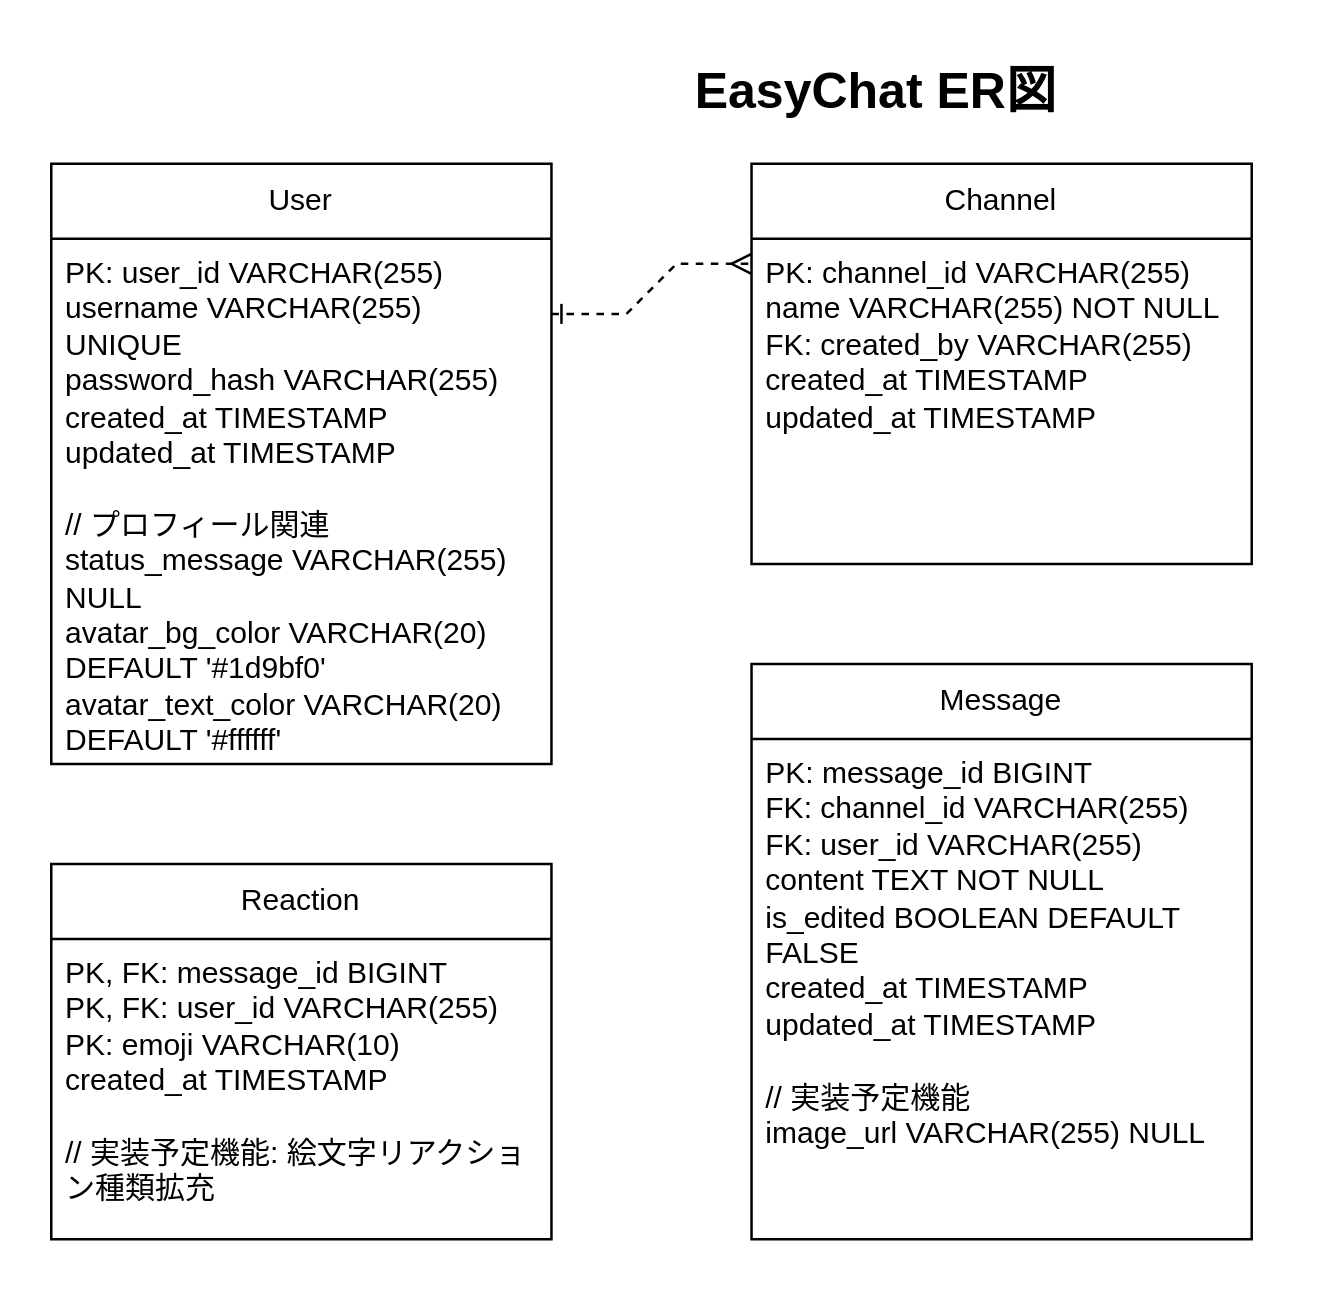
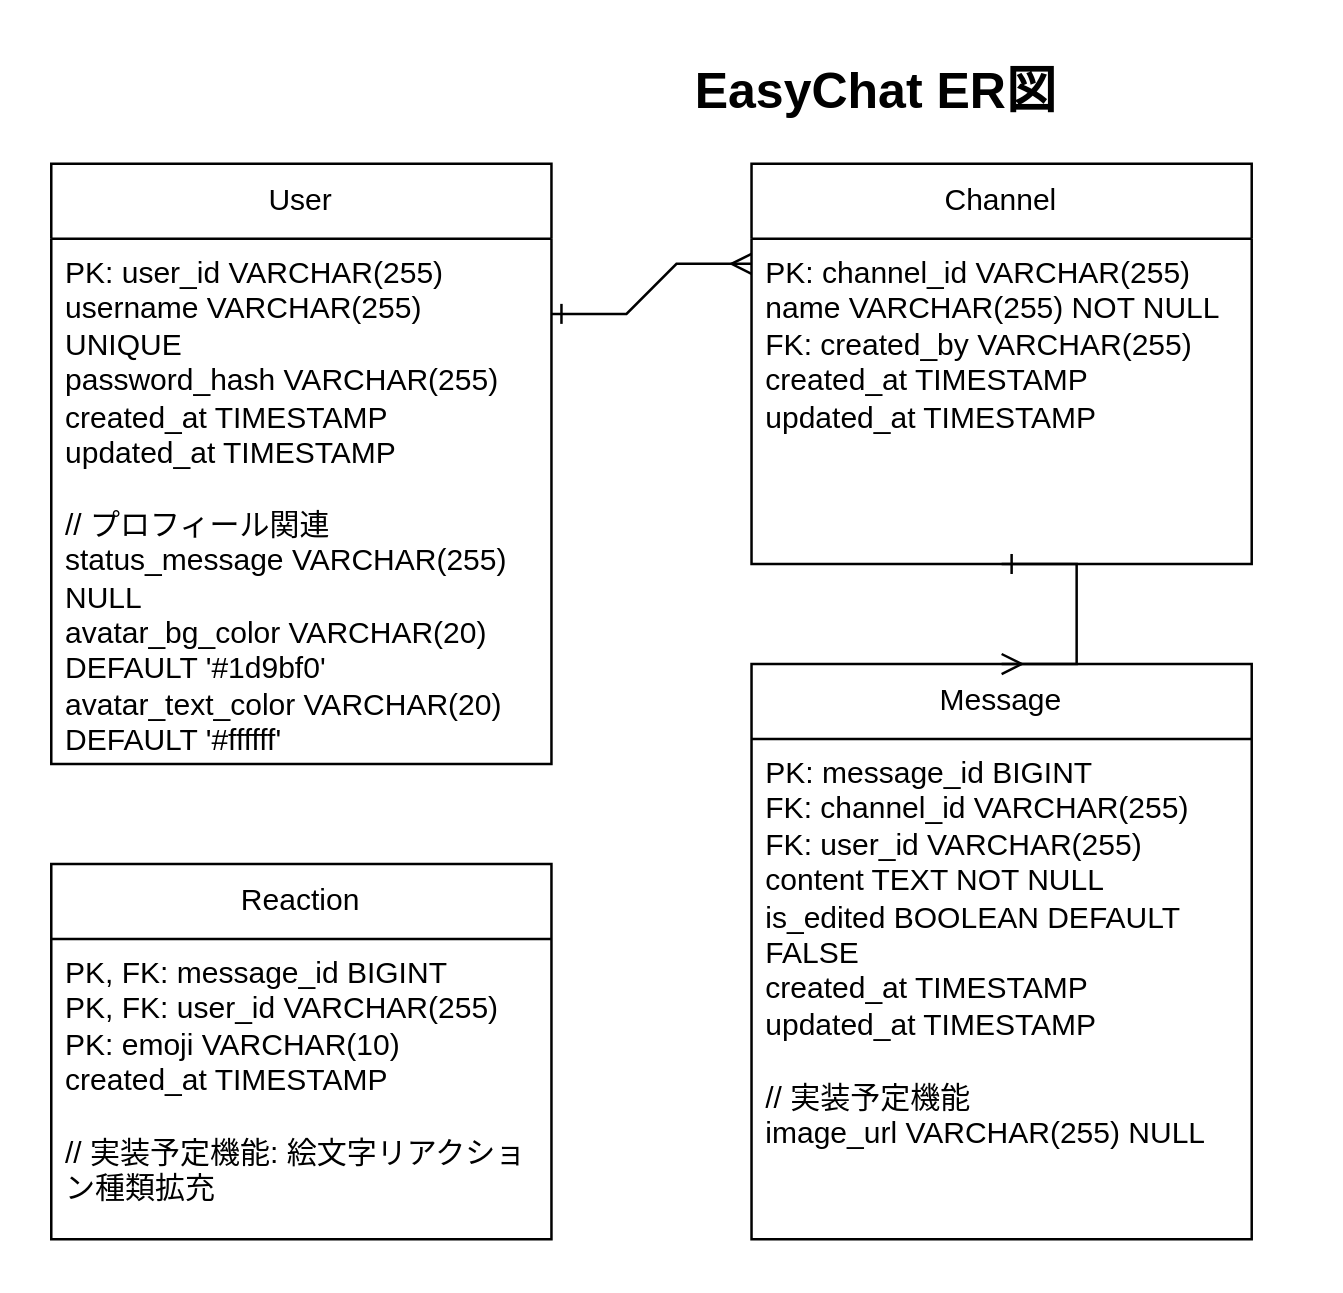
(652, 288) -> (652, 288)
none -> (1076, 617)
